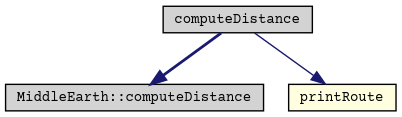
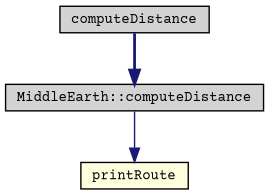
(284, 54) -> (135, 130)
